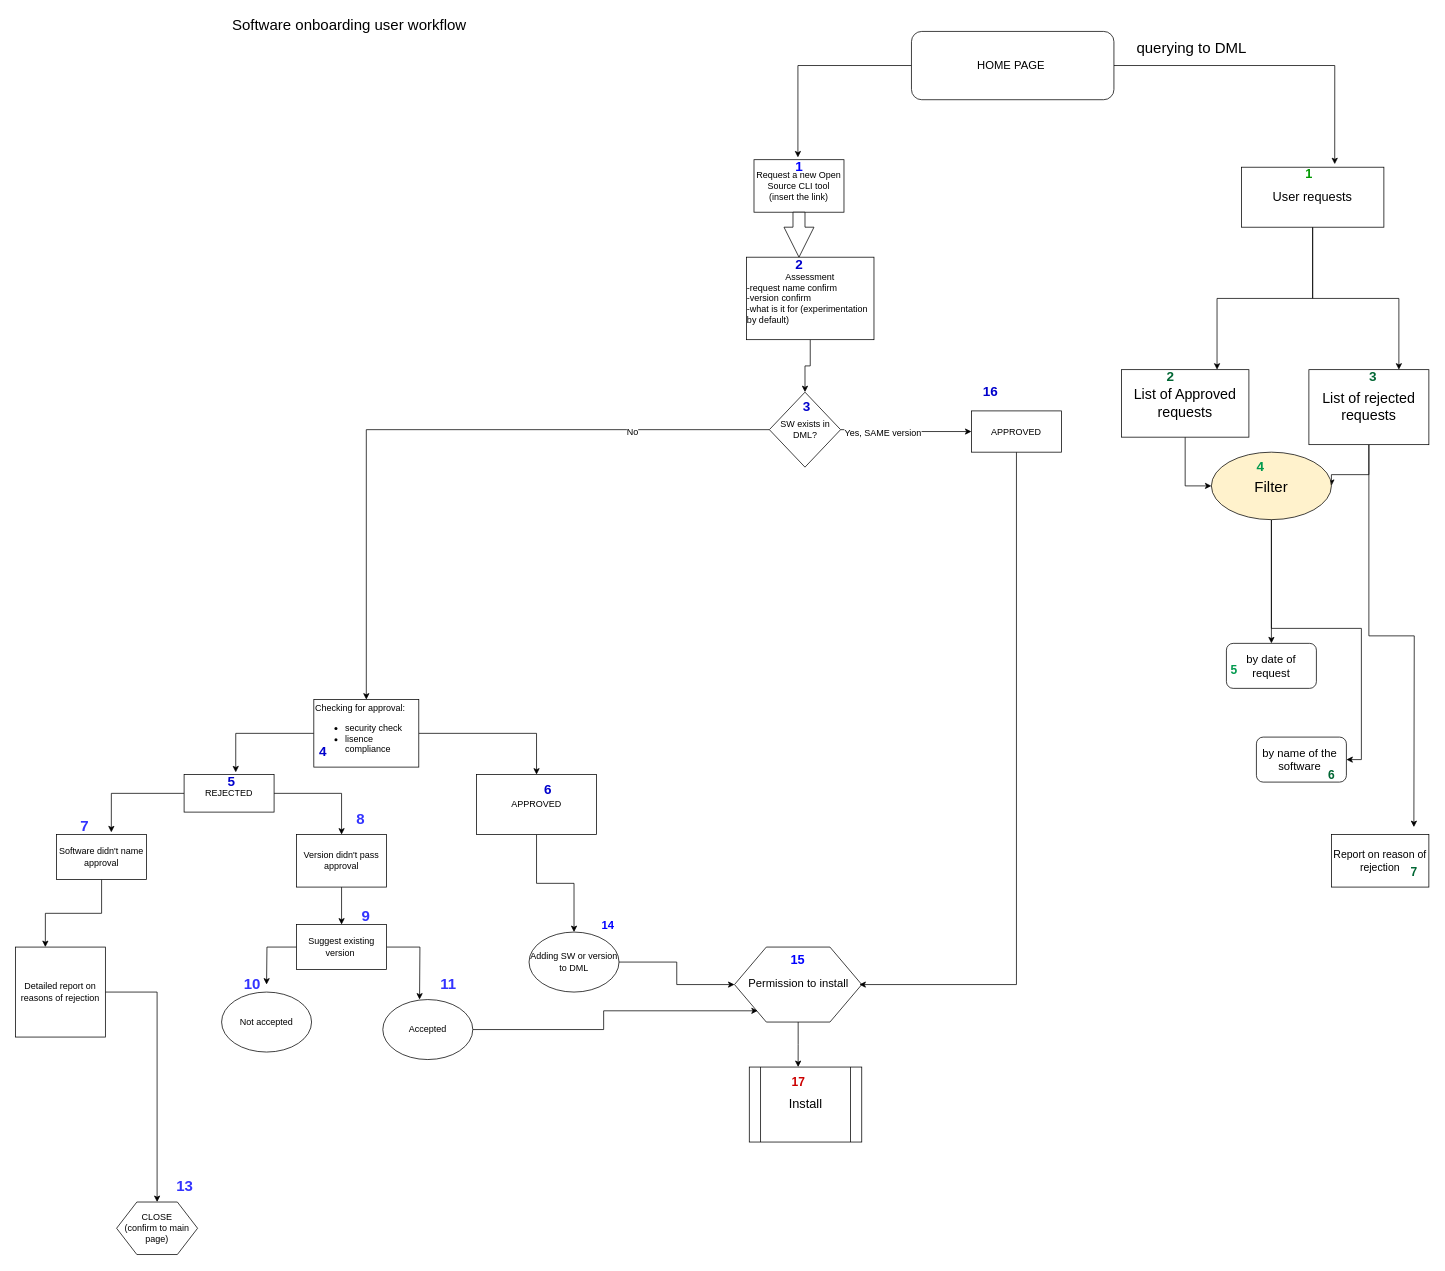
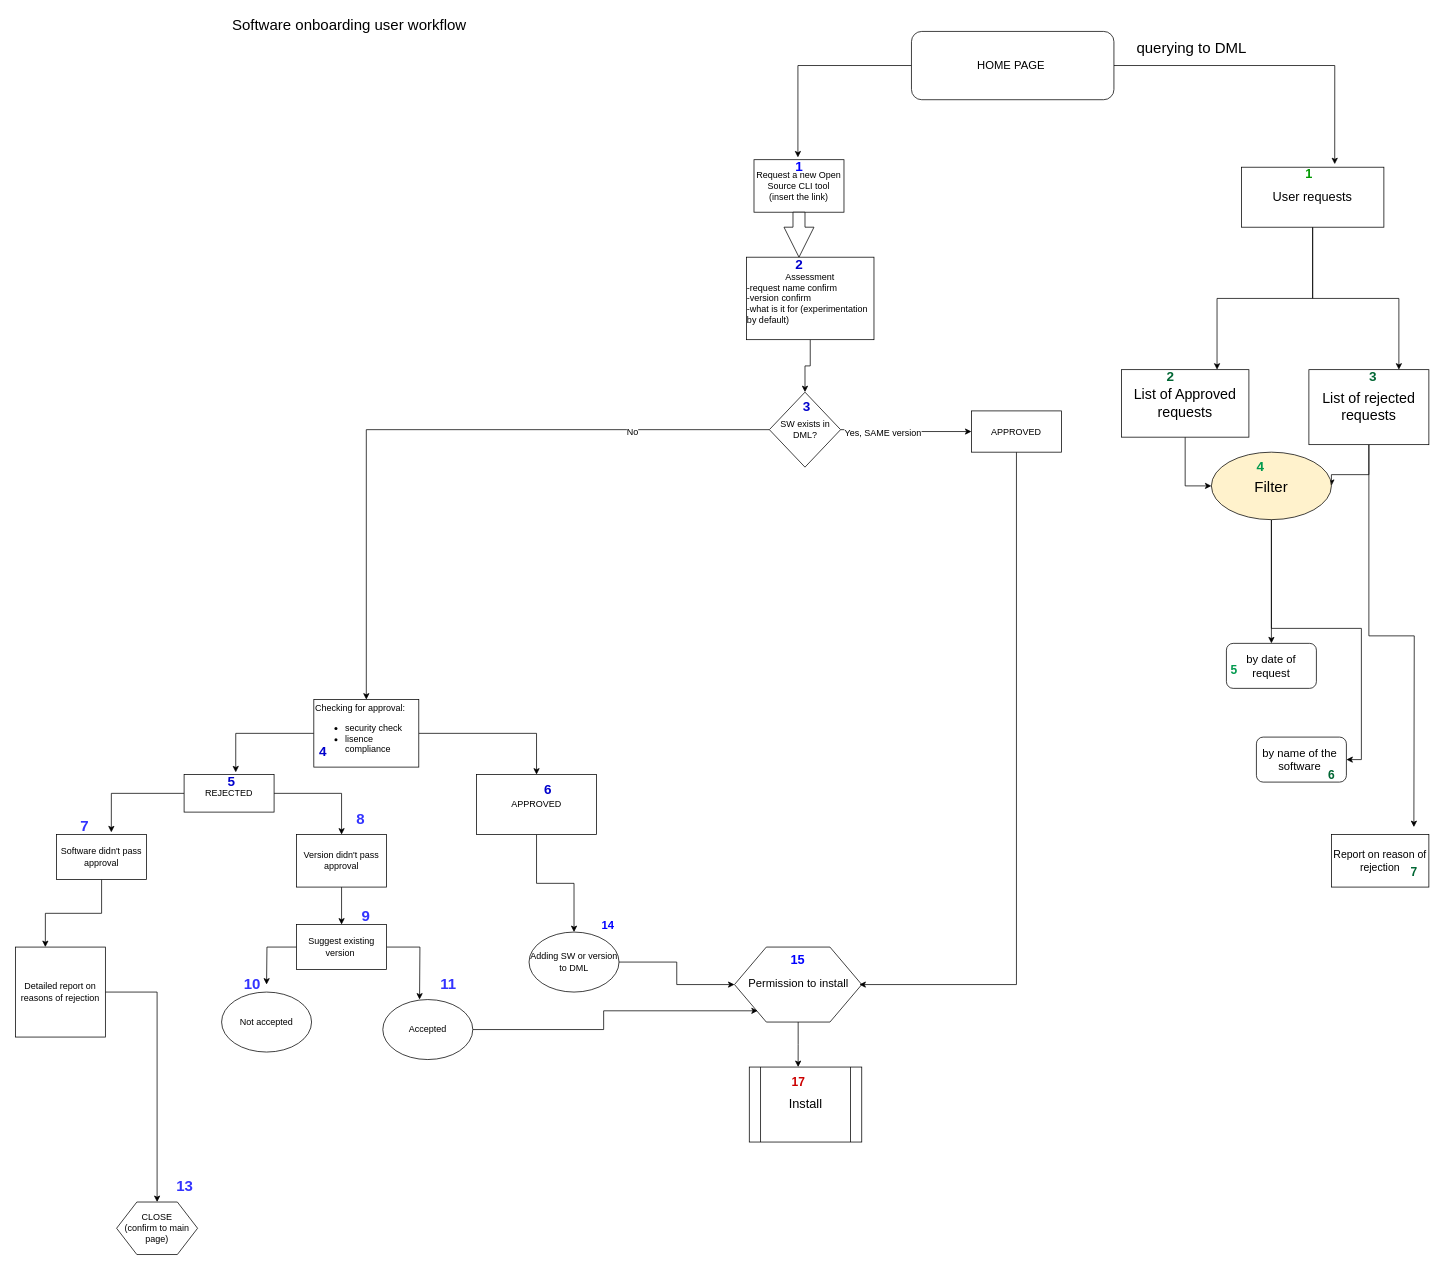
(990, 392) -> none
(102, 857) -> (102, 857)
